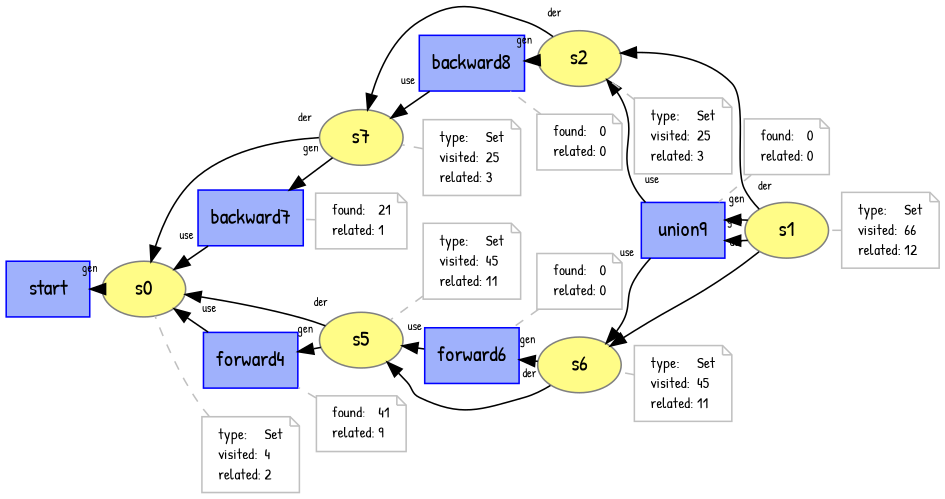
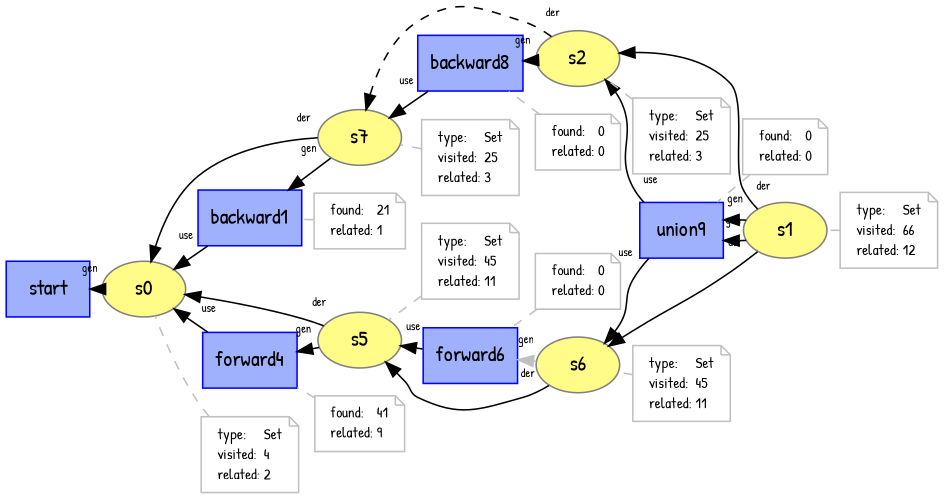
(443, 10) -> (442, 10)
(251, 218) -> (250, 218)
(536, 361) -> (535, 361)
